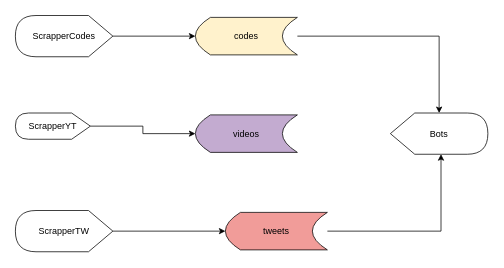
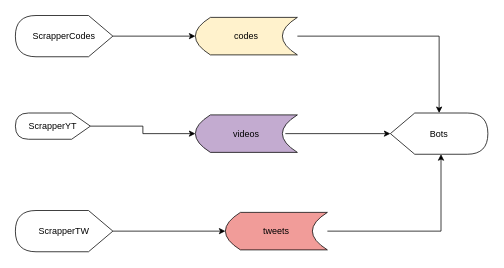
none -> (335, 134)
